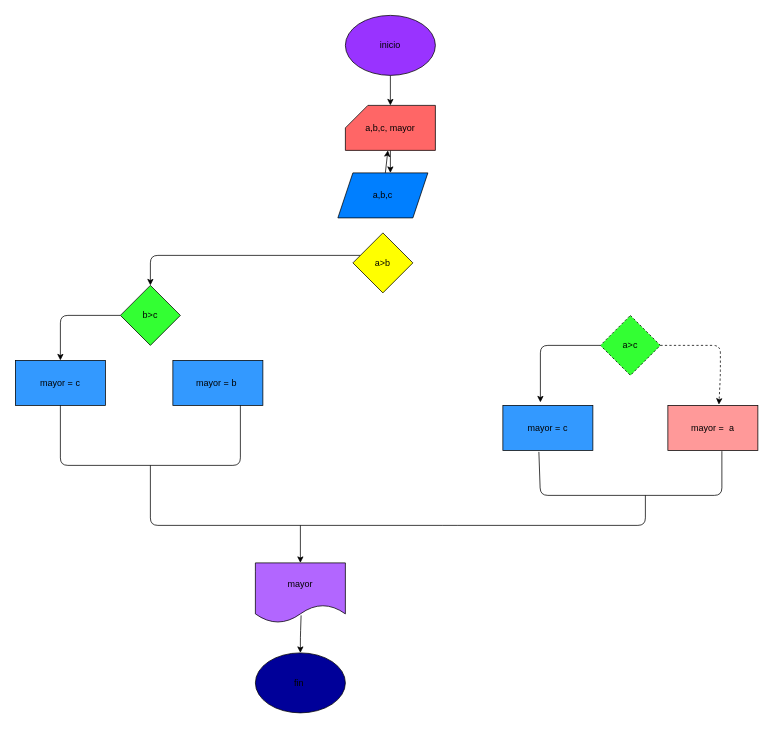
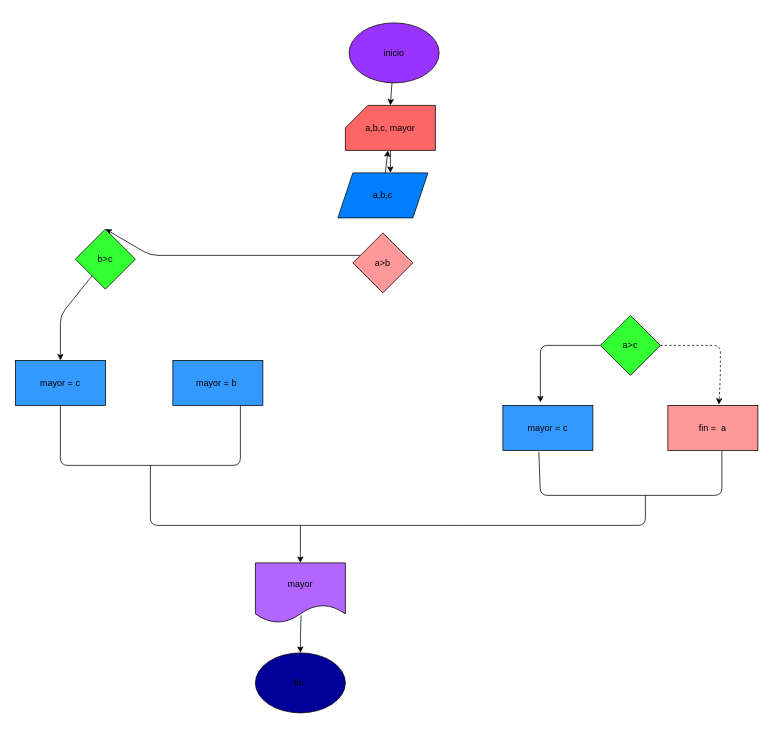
(390, 45) -> (394, 53)
(383, 263) -> (383, 263)
(150, 315) -> (105, 259)
(630, 345) -> (630, 345)
(713, 428) -> (713, 428)
